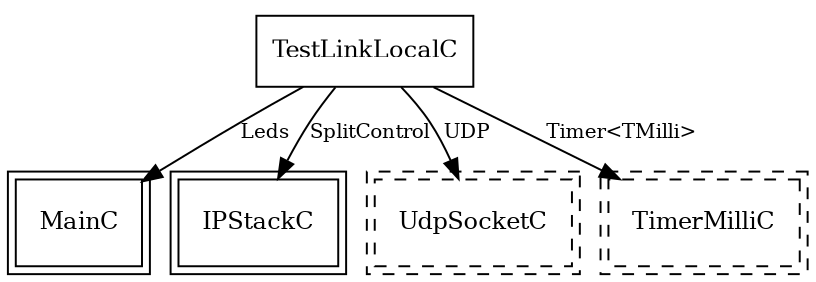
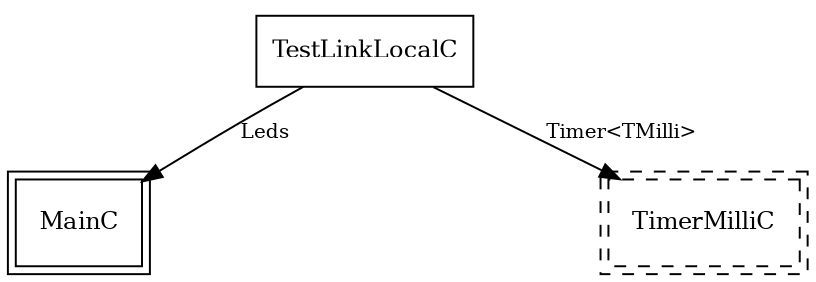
(258, 223) -> none
(473, 223) -> none
